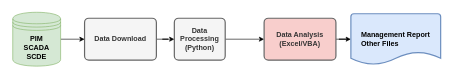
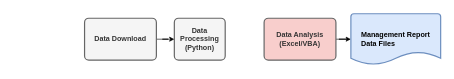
(36, 39) -> none
(79, 39) -> none
(258, 39) -> none
(396, 39) -> (396, 39)
